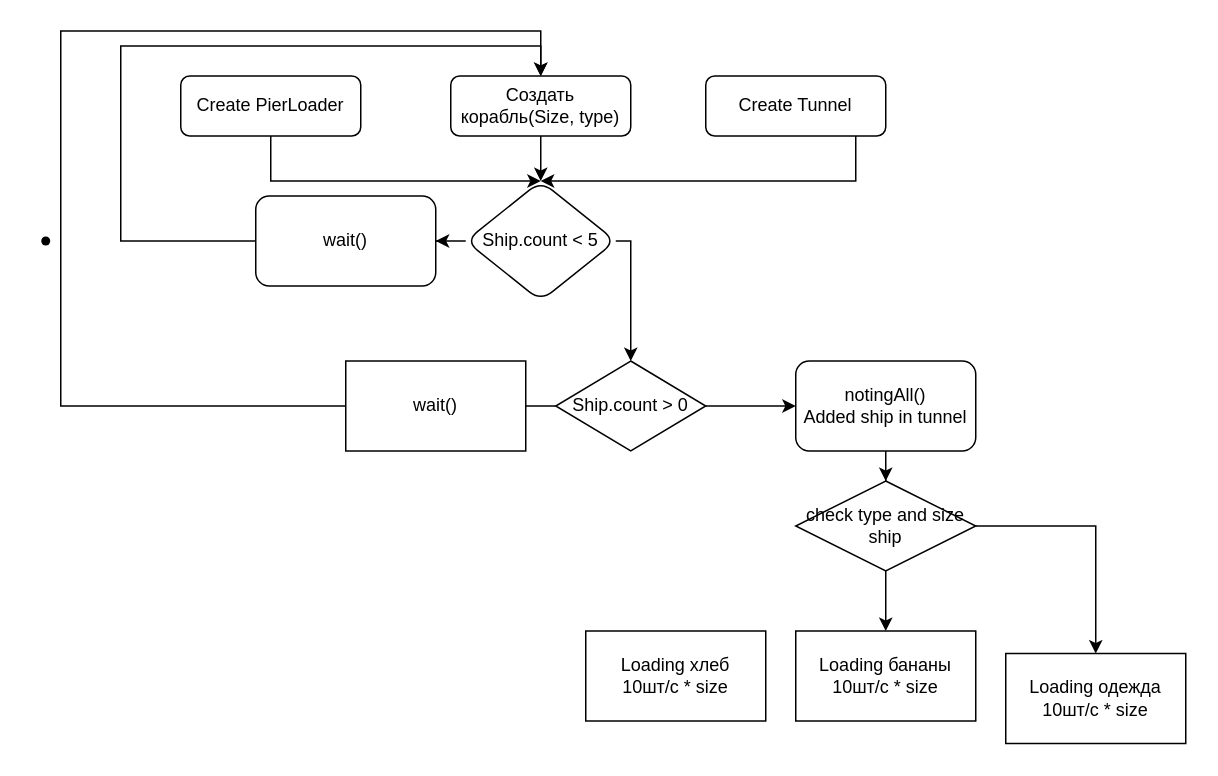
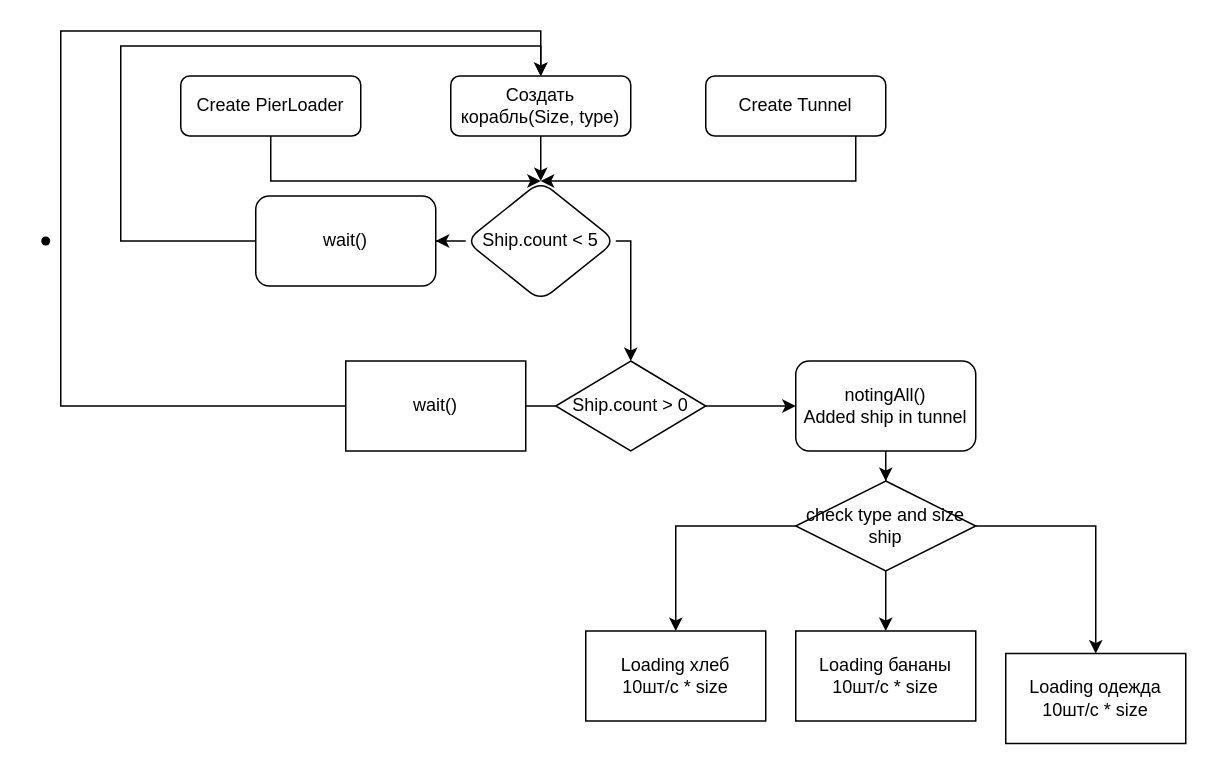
none -> (689, 526)
